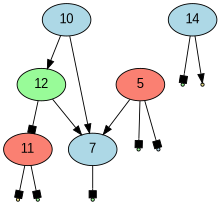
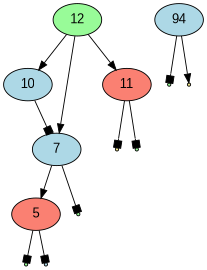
(193, 20) -> (179, 20)
(56, 48) -> (55, 49)
(79, 80) -> (40, 113)
(36, 112) -> (99, 49)
(119, 113) -> (48, 178)
